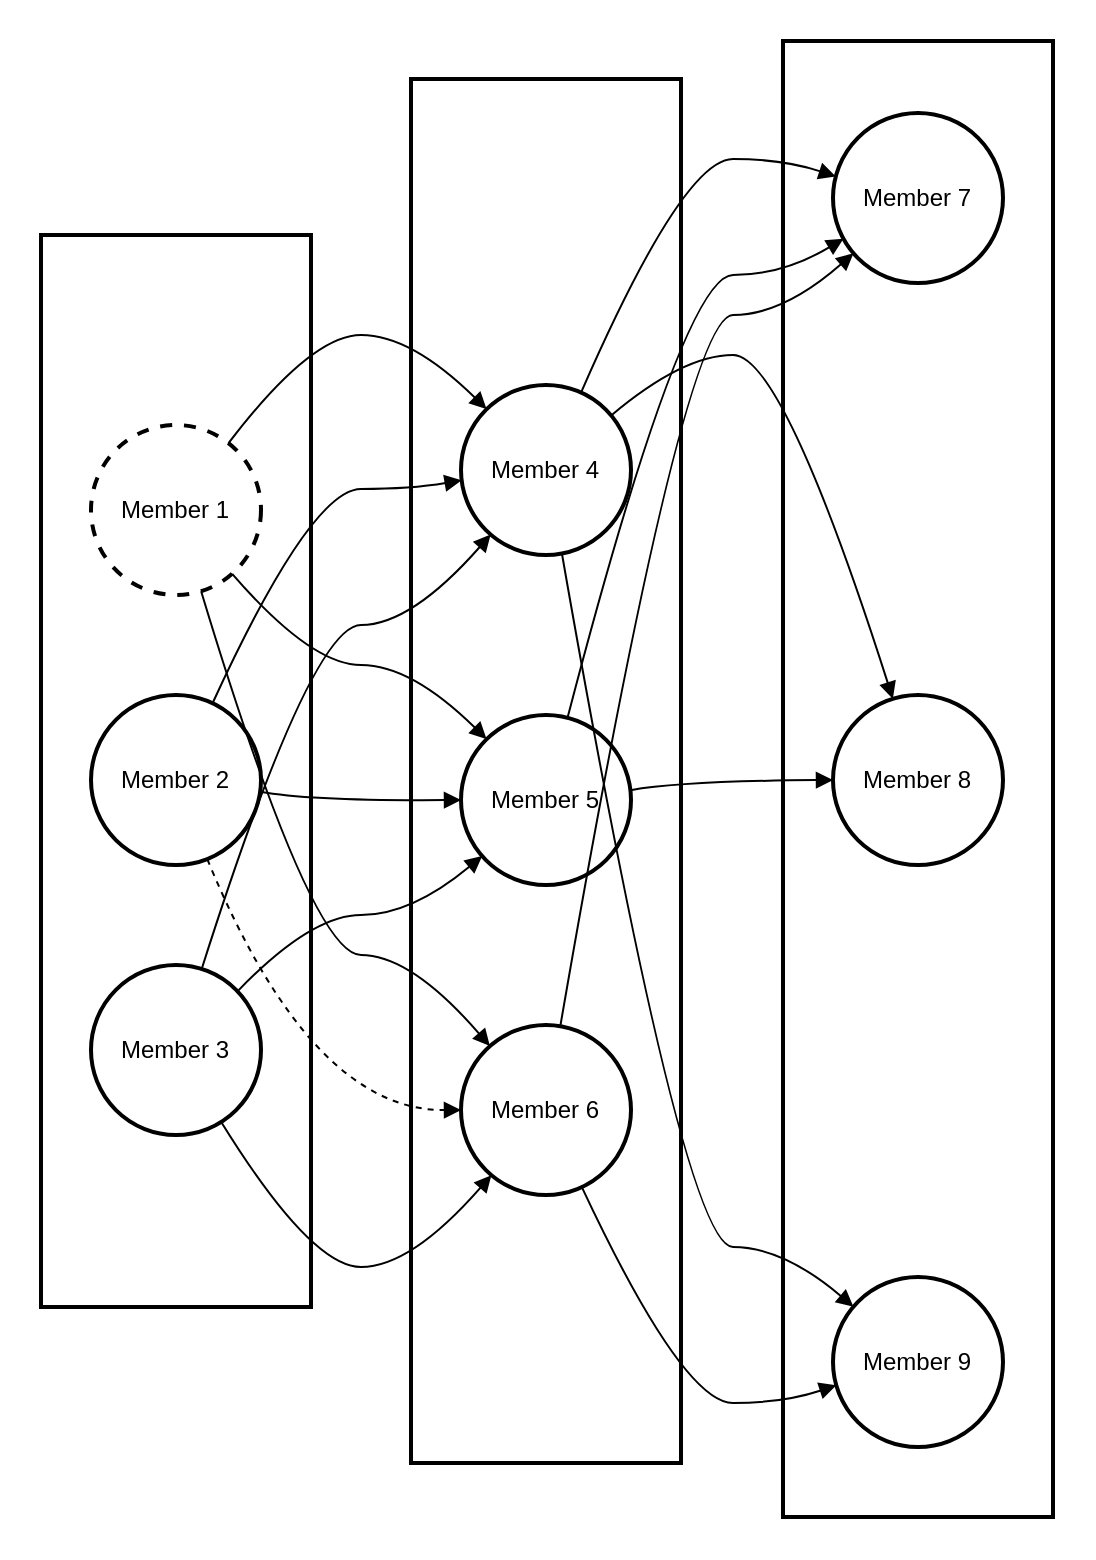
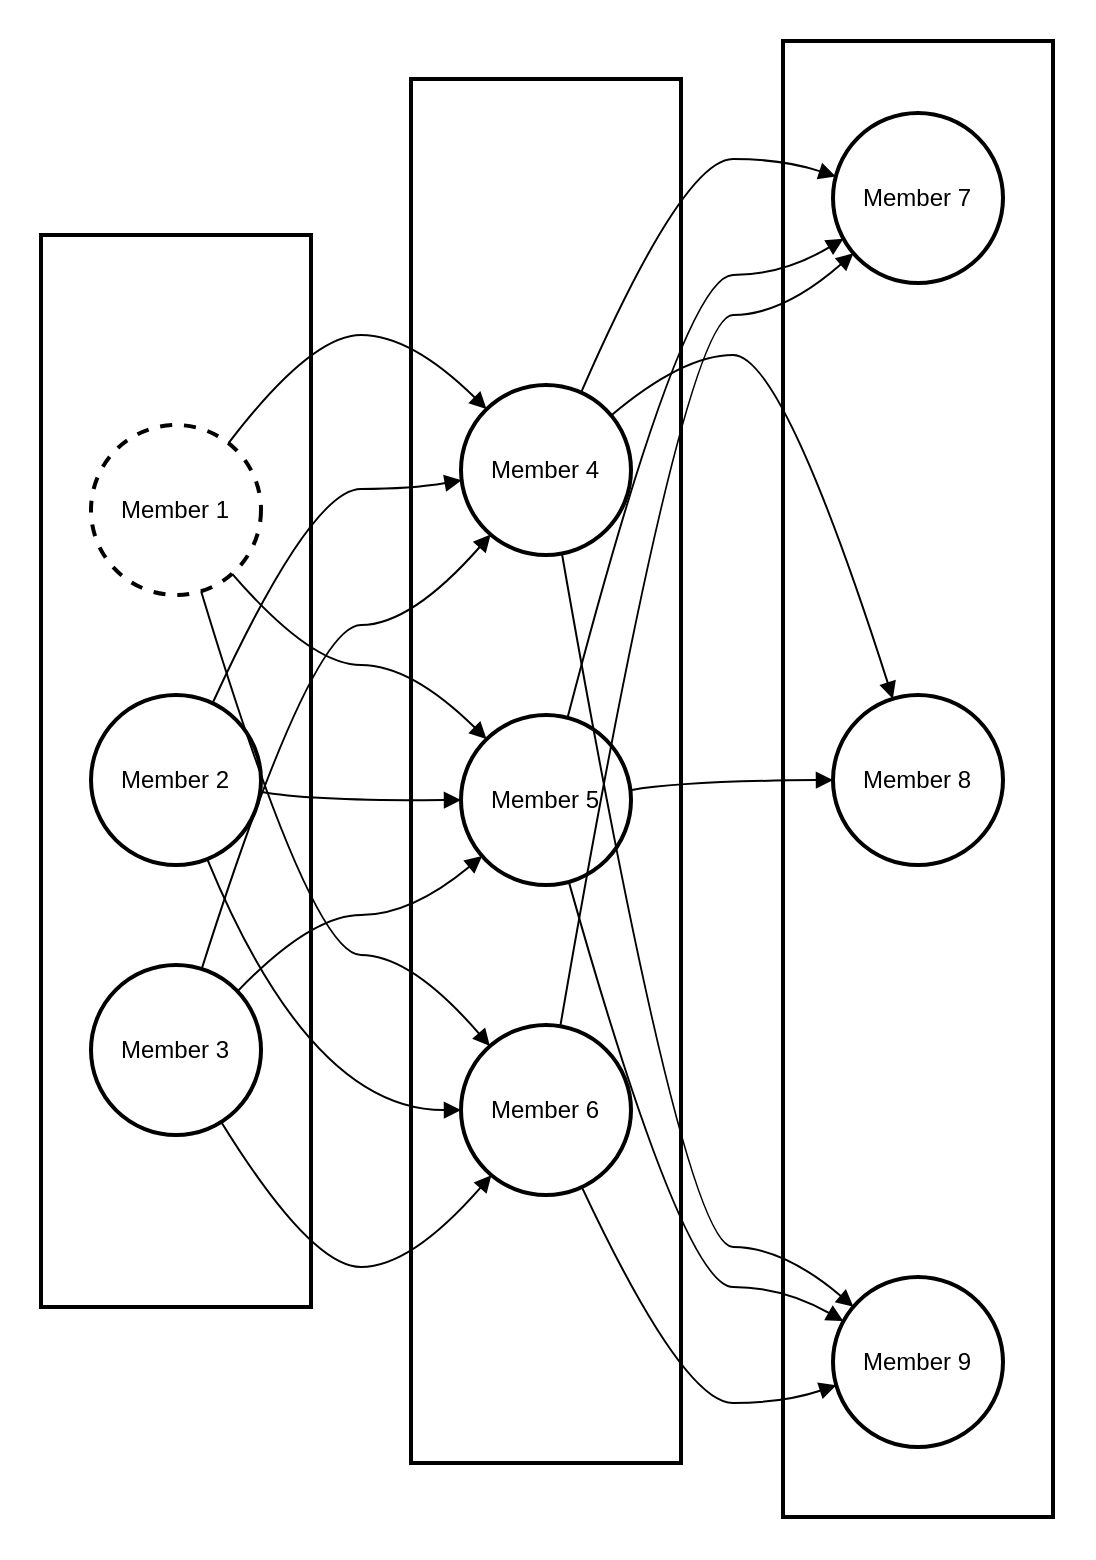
(307, 1035) -> (307, 1035)
none -> (657, 1159)
